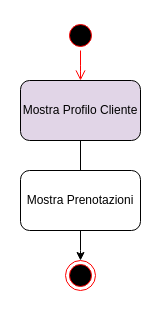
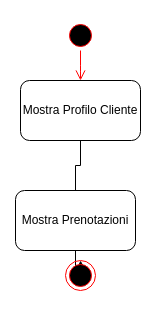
(81, 111) -> (81, 111)
(81, 201) -> (76, 221)
